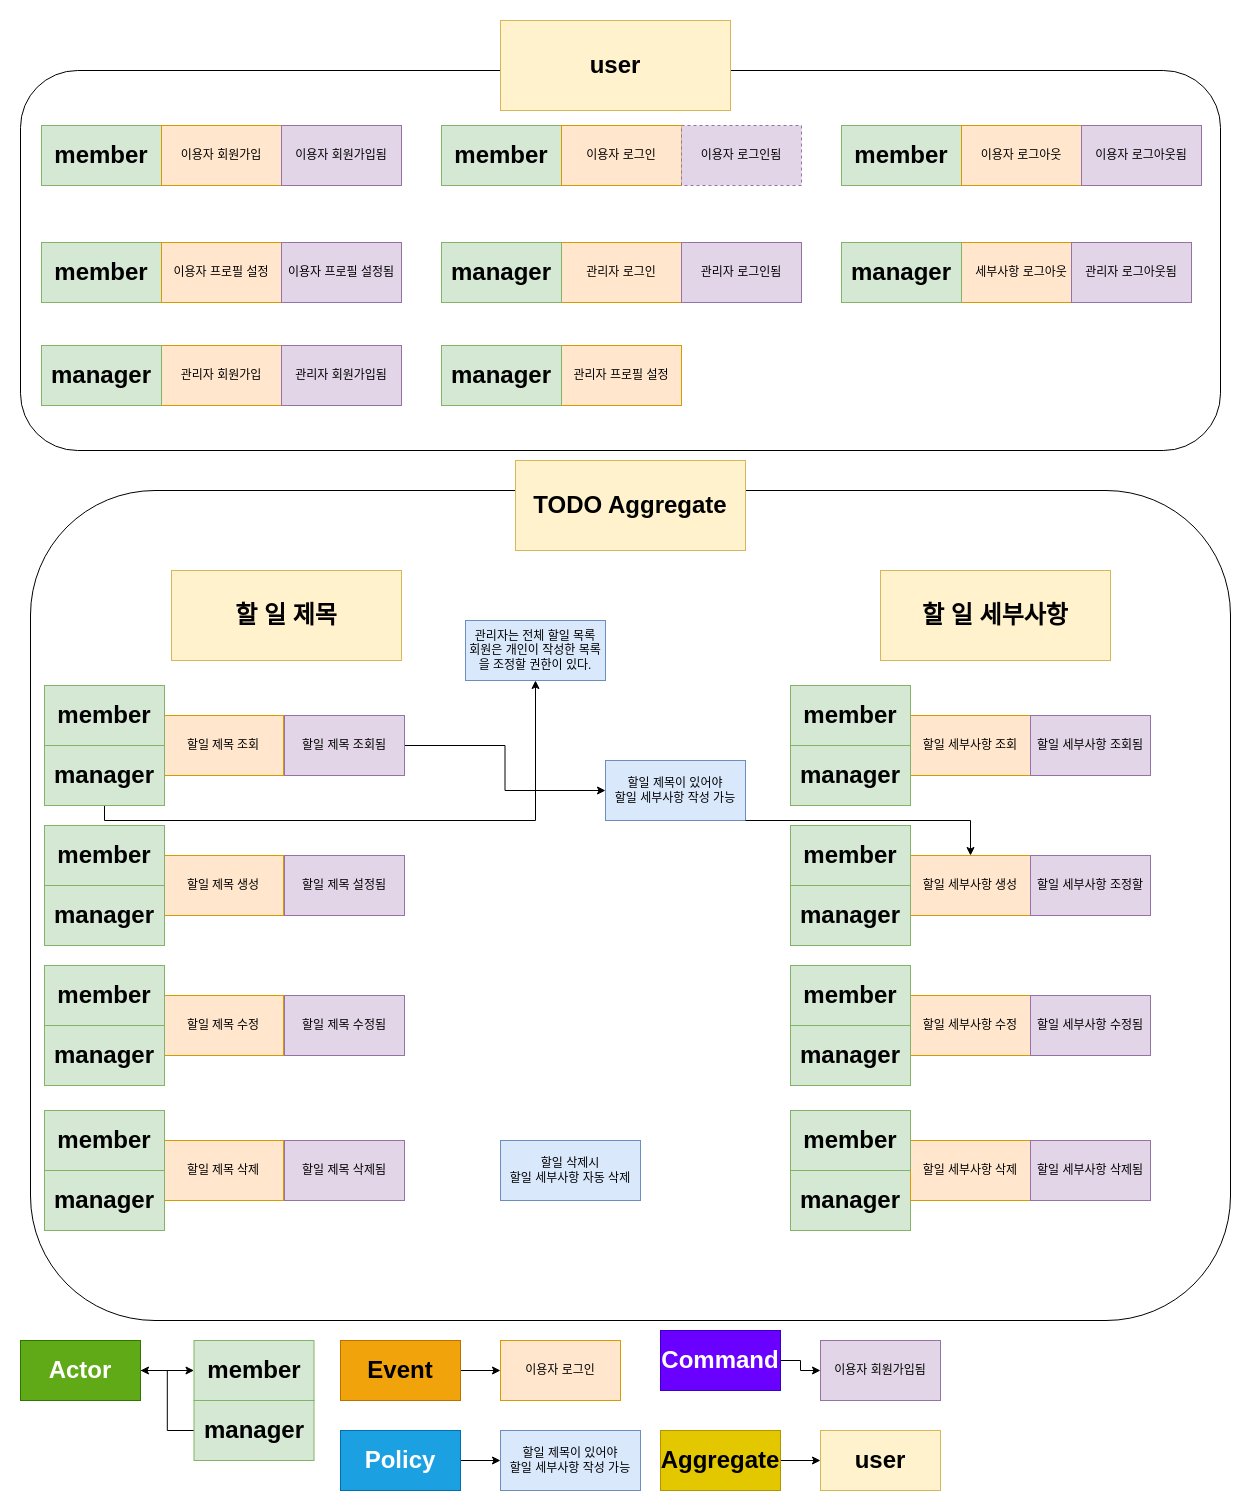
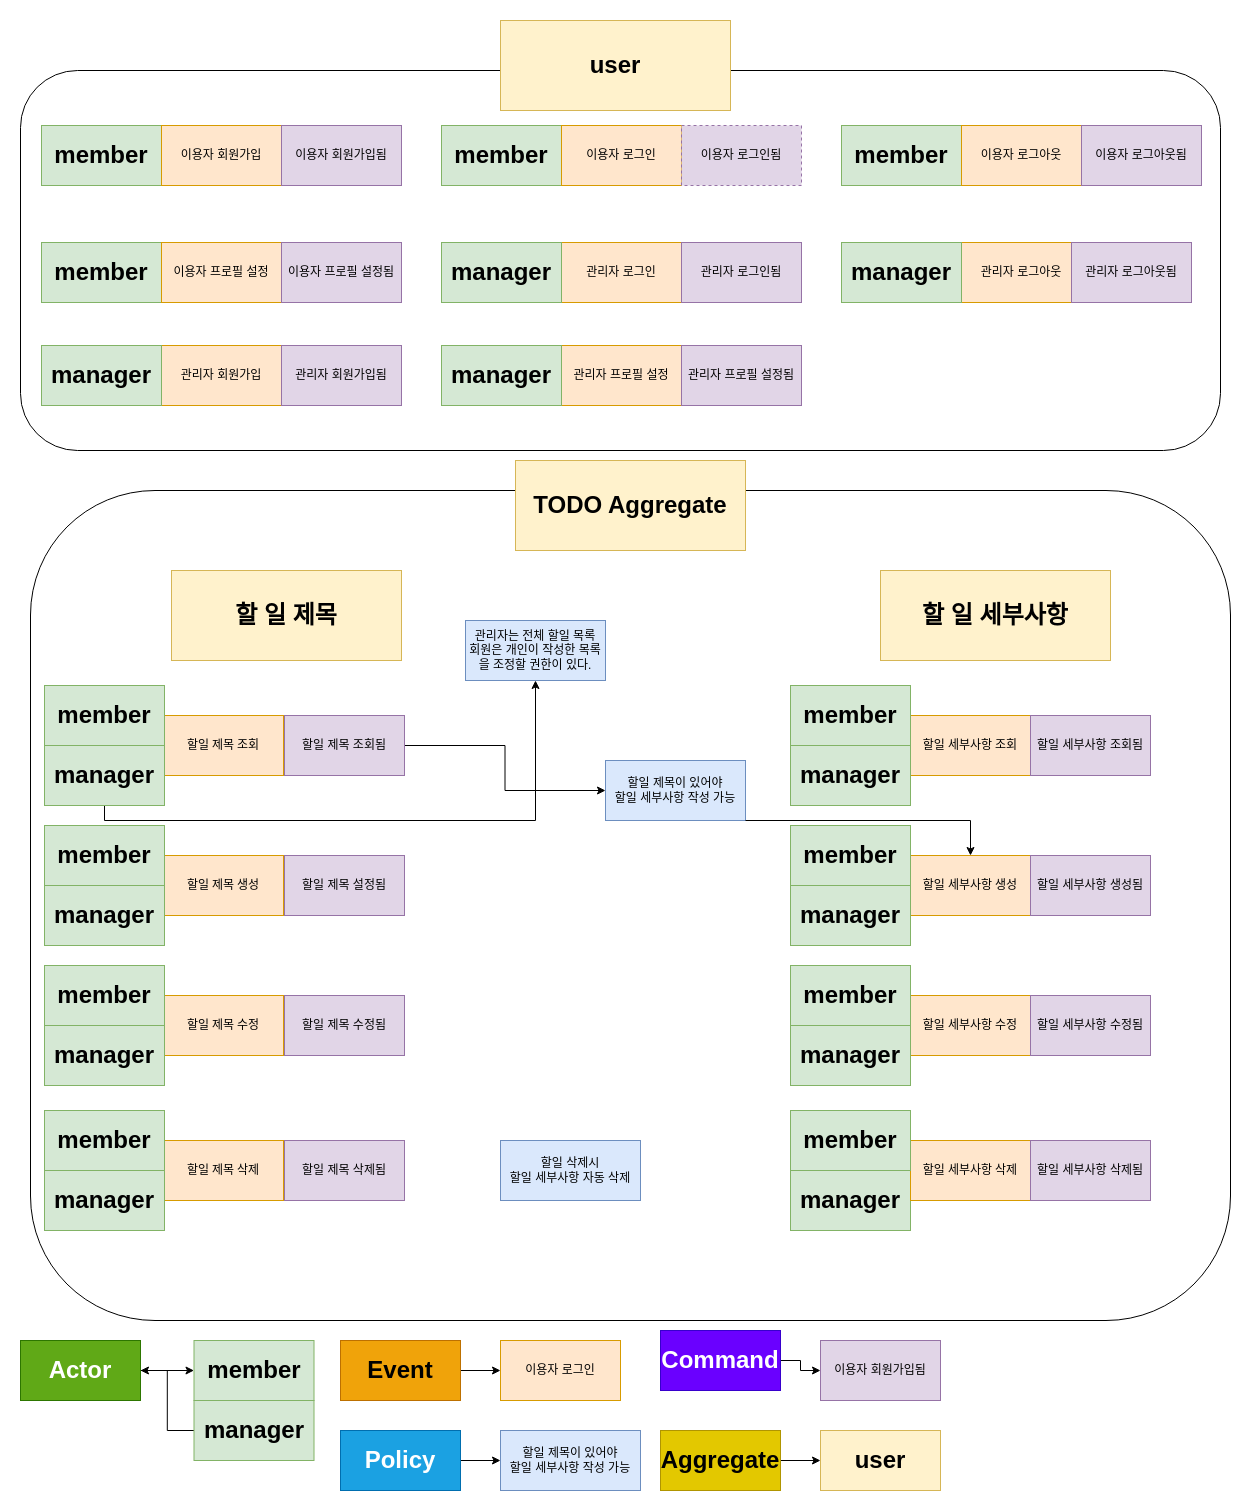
(1022, 273) -> (1022, 273)
none -> (742, 376)
(1091, 886) -> (1091, 886)
